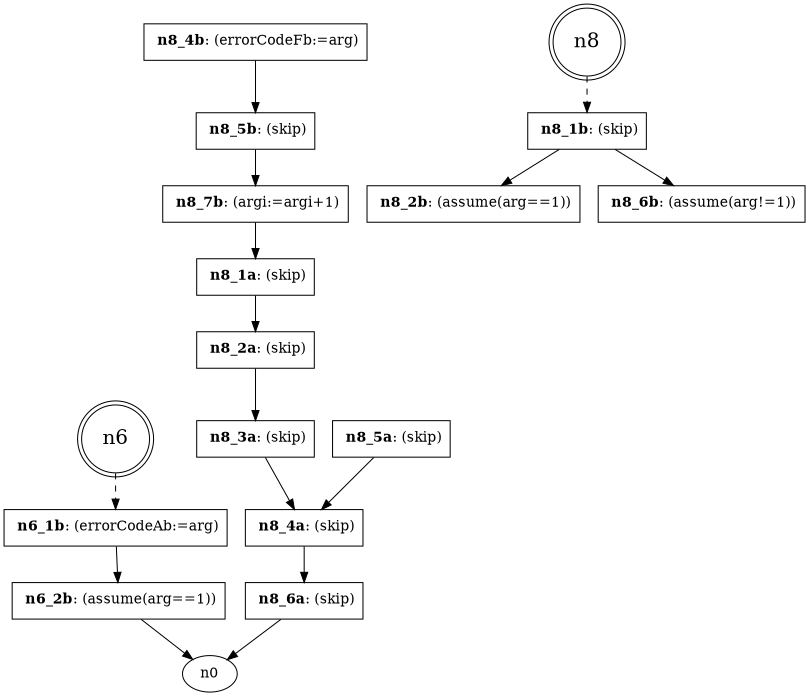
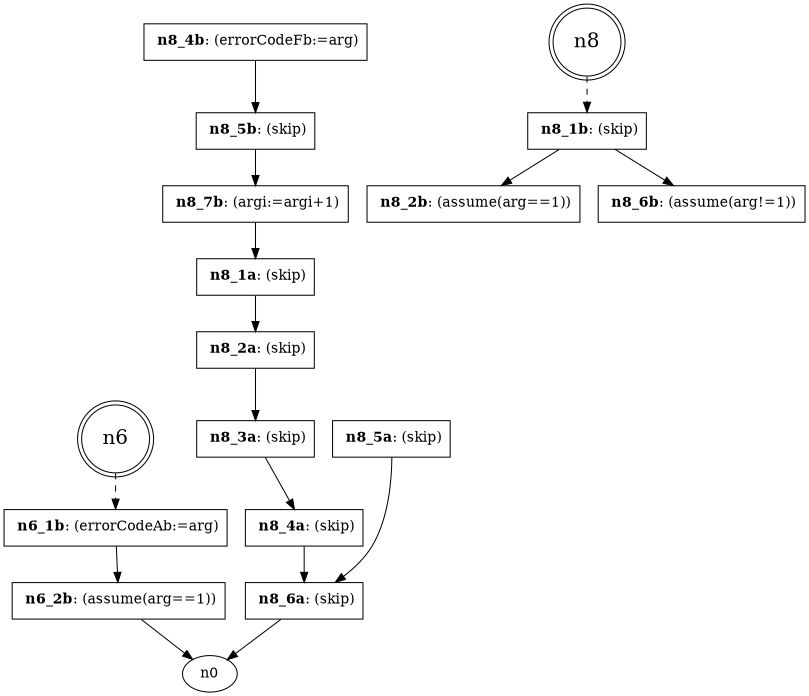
(351, 480) -> (382, 523)
